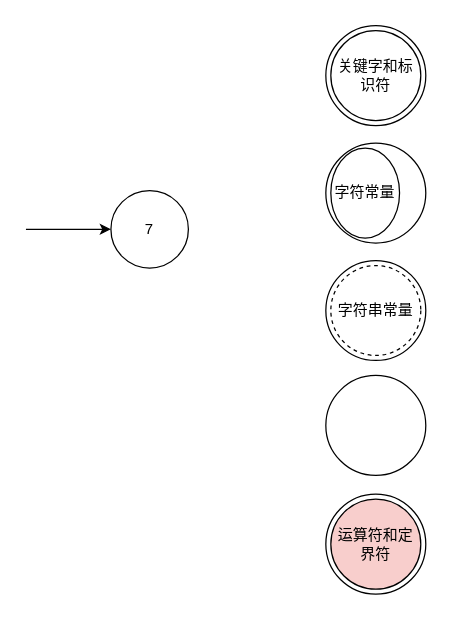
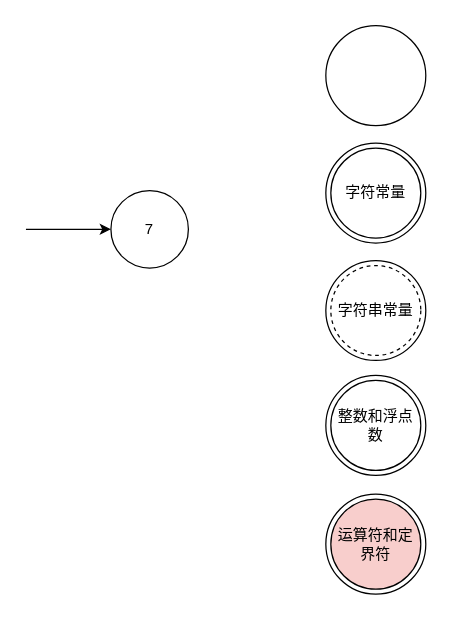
(376, 76) -> none
(365, 193) -> (376, 193)
none -> (376, 426)
